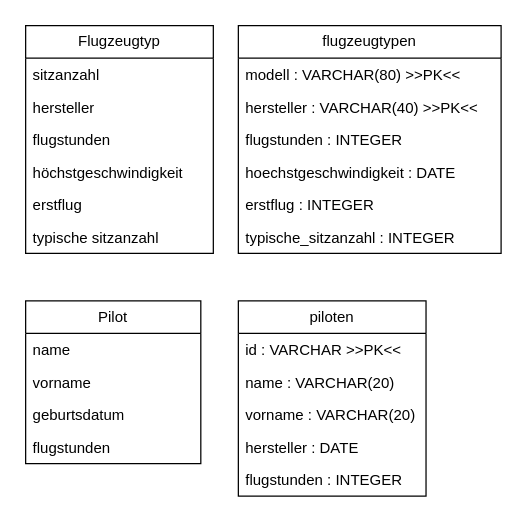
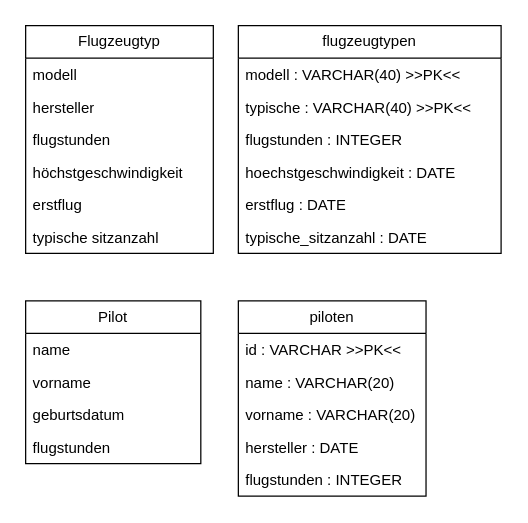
(71, 76) -> (54, 76)
(347, 76) -> (347, 76)
(364, 108) -> (358, 108)
(313, 206) -> (301, 206)
(356, 238) -> (343, 238)
